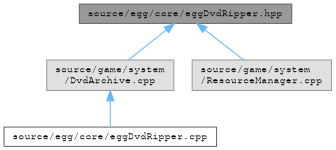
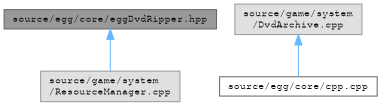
(147, 45) -> none
(110, 137) -> (298, 86)
